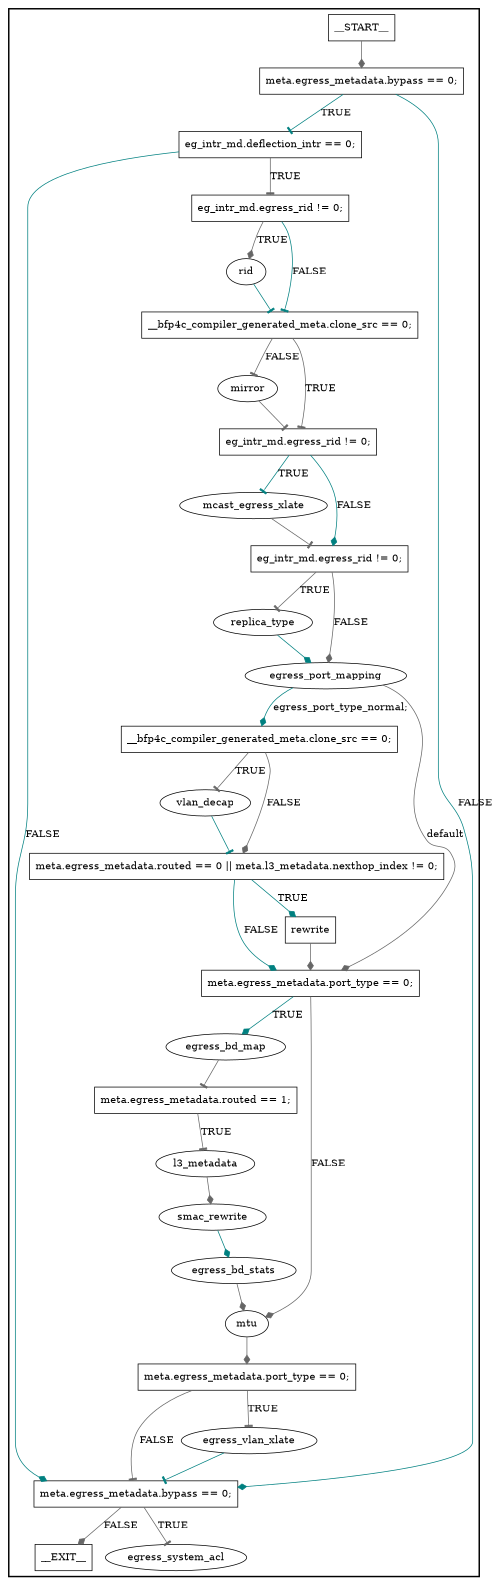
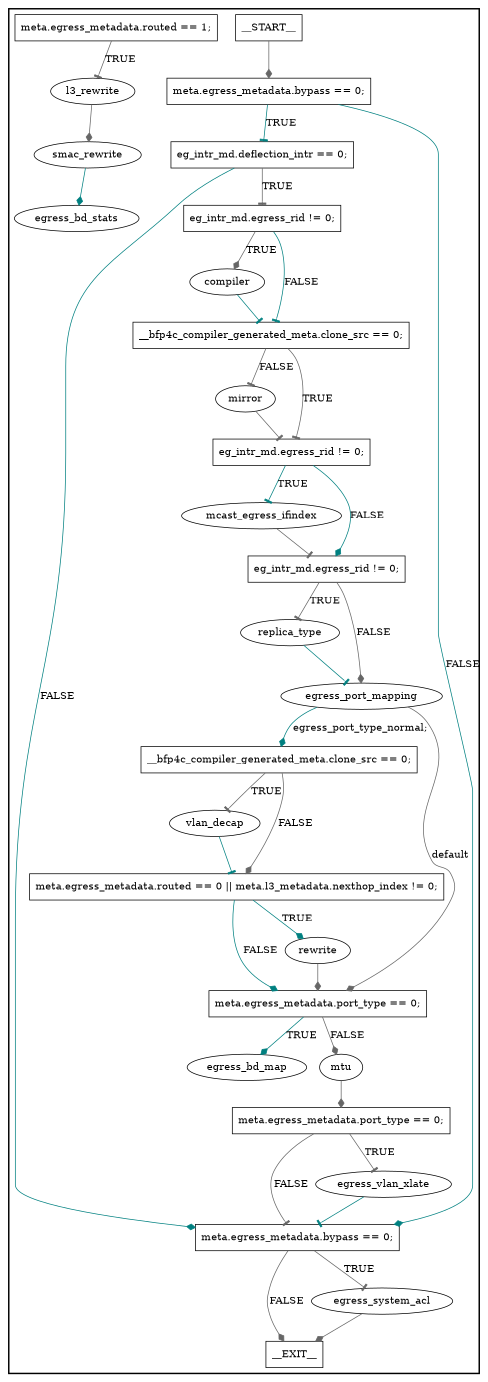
(246, 272) -> (227, 282)
(254, 506) -> (262, 516)
(291, 646) -> (324, 663)
(310, 930) -> (318, 950)
(212, 1072) -> none
(205, 1164) -> (93, 91)
(239, 1293) -> none
none -> (343, 1325)
